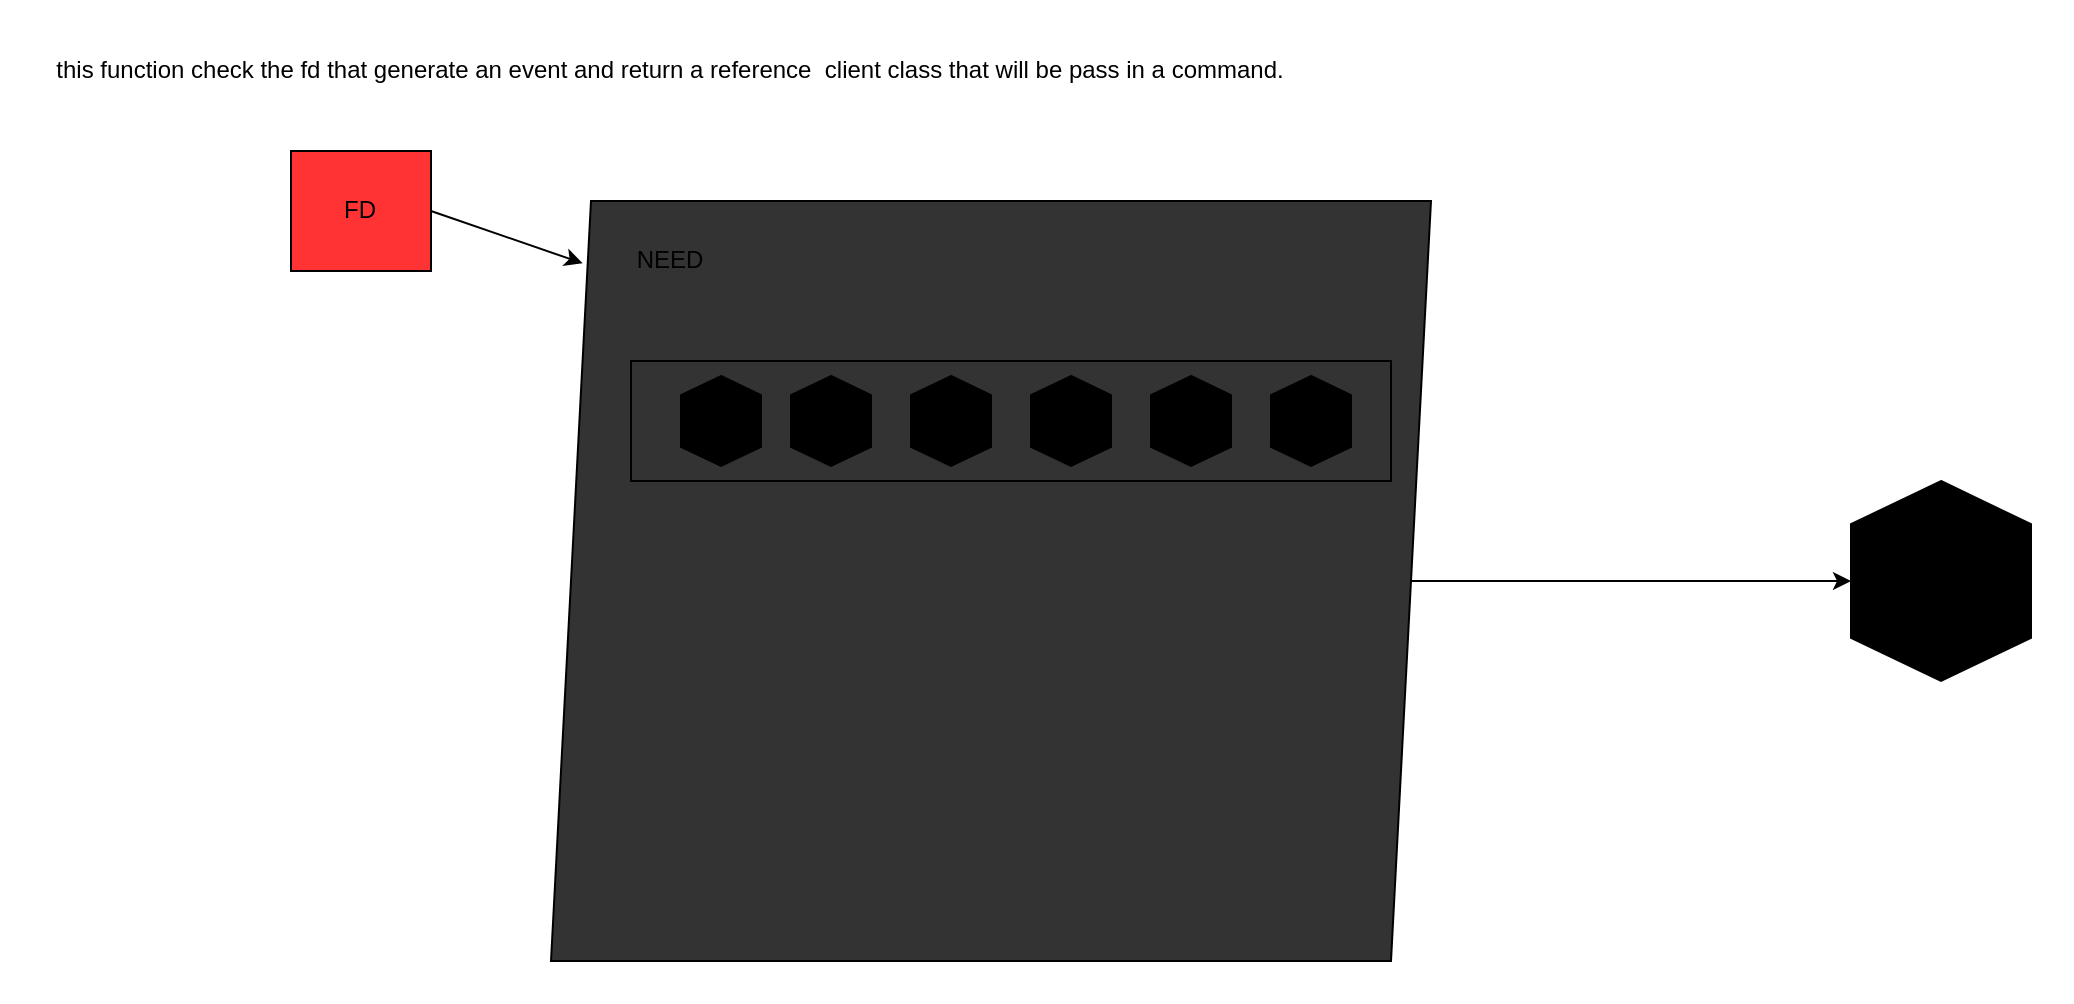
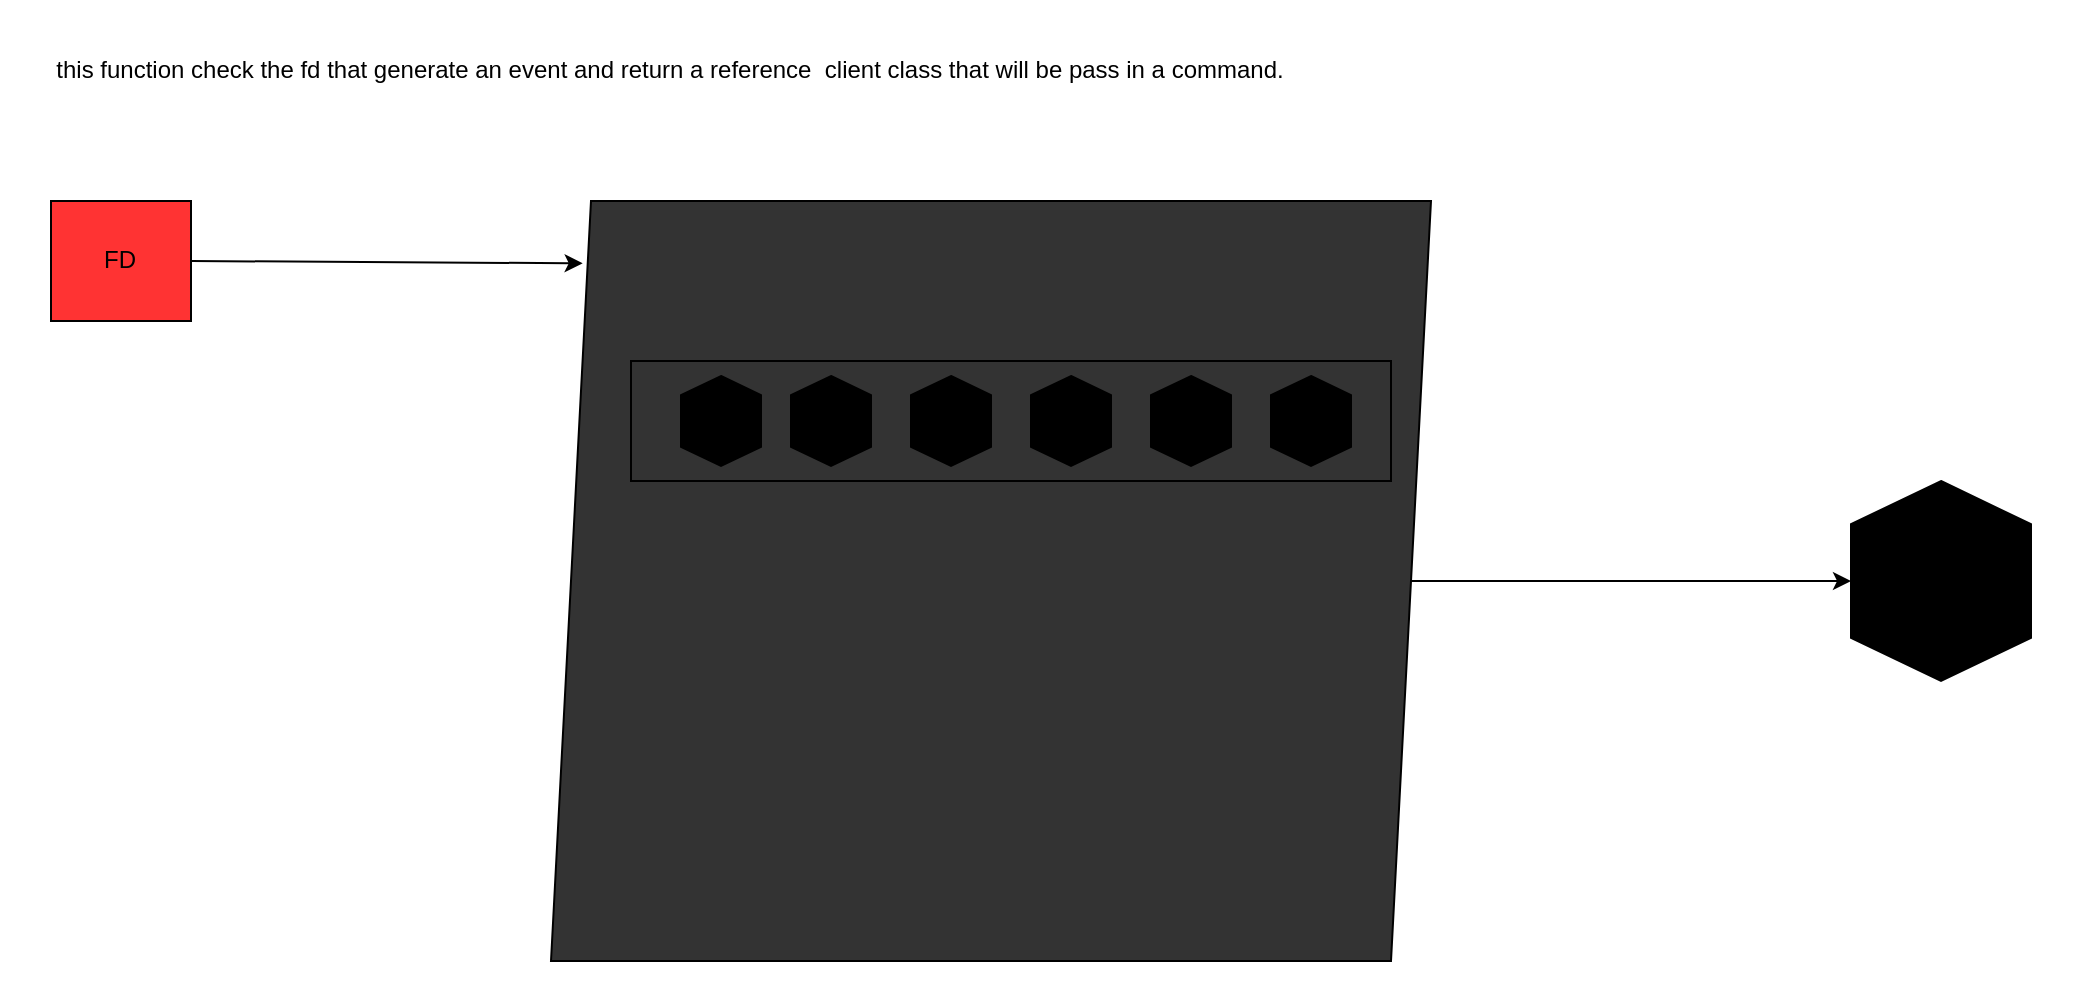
(361, 211) -> (121, 261)
(671, 261) -> none
